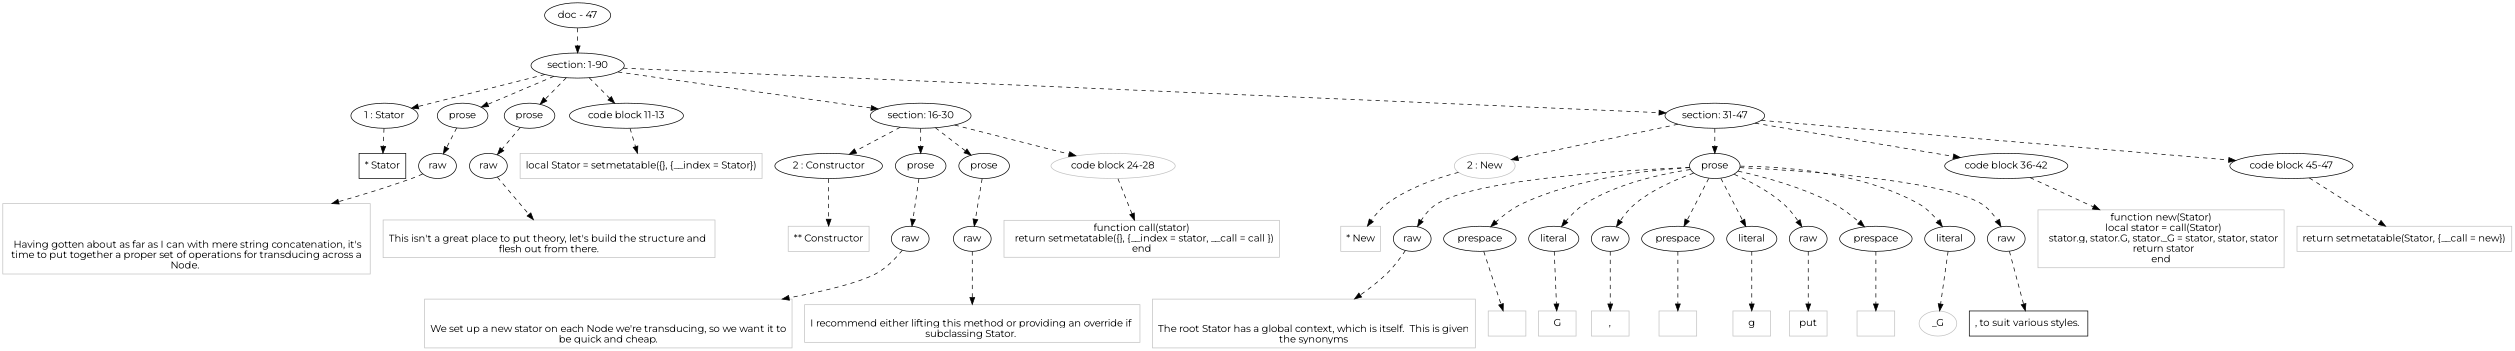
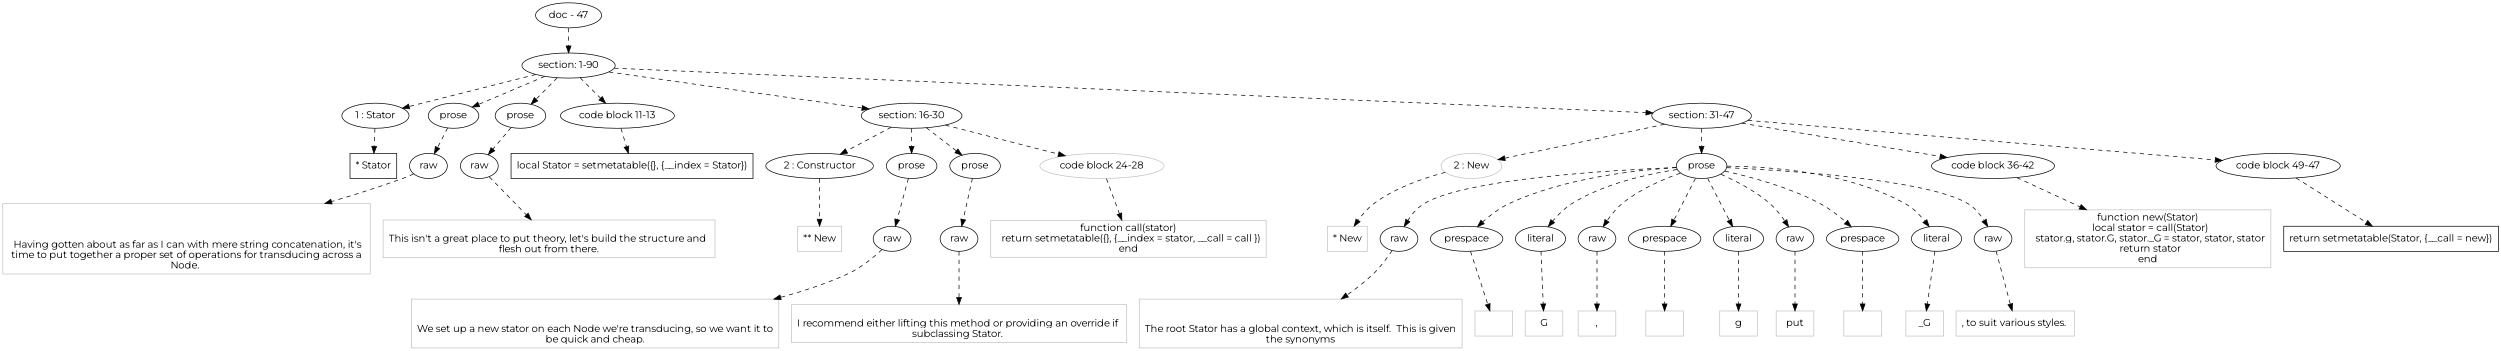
(641, 166) -> (632, 166)
(2291, 166) -> (2278, 166)
(829, 239) -> (820, 239)
(2404, 239) -> (2391, 239)
(1938, 324) -> (1925, 324)
(2029, 324) -> (2015, 324)
